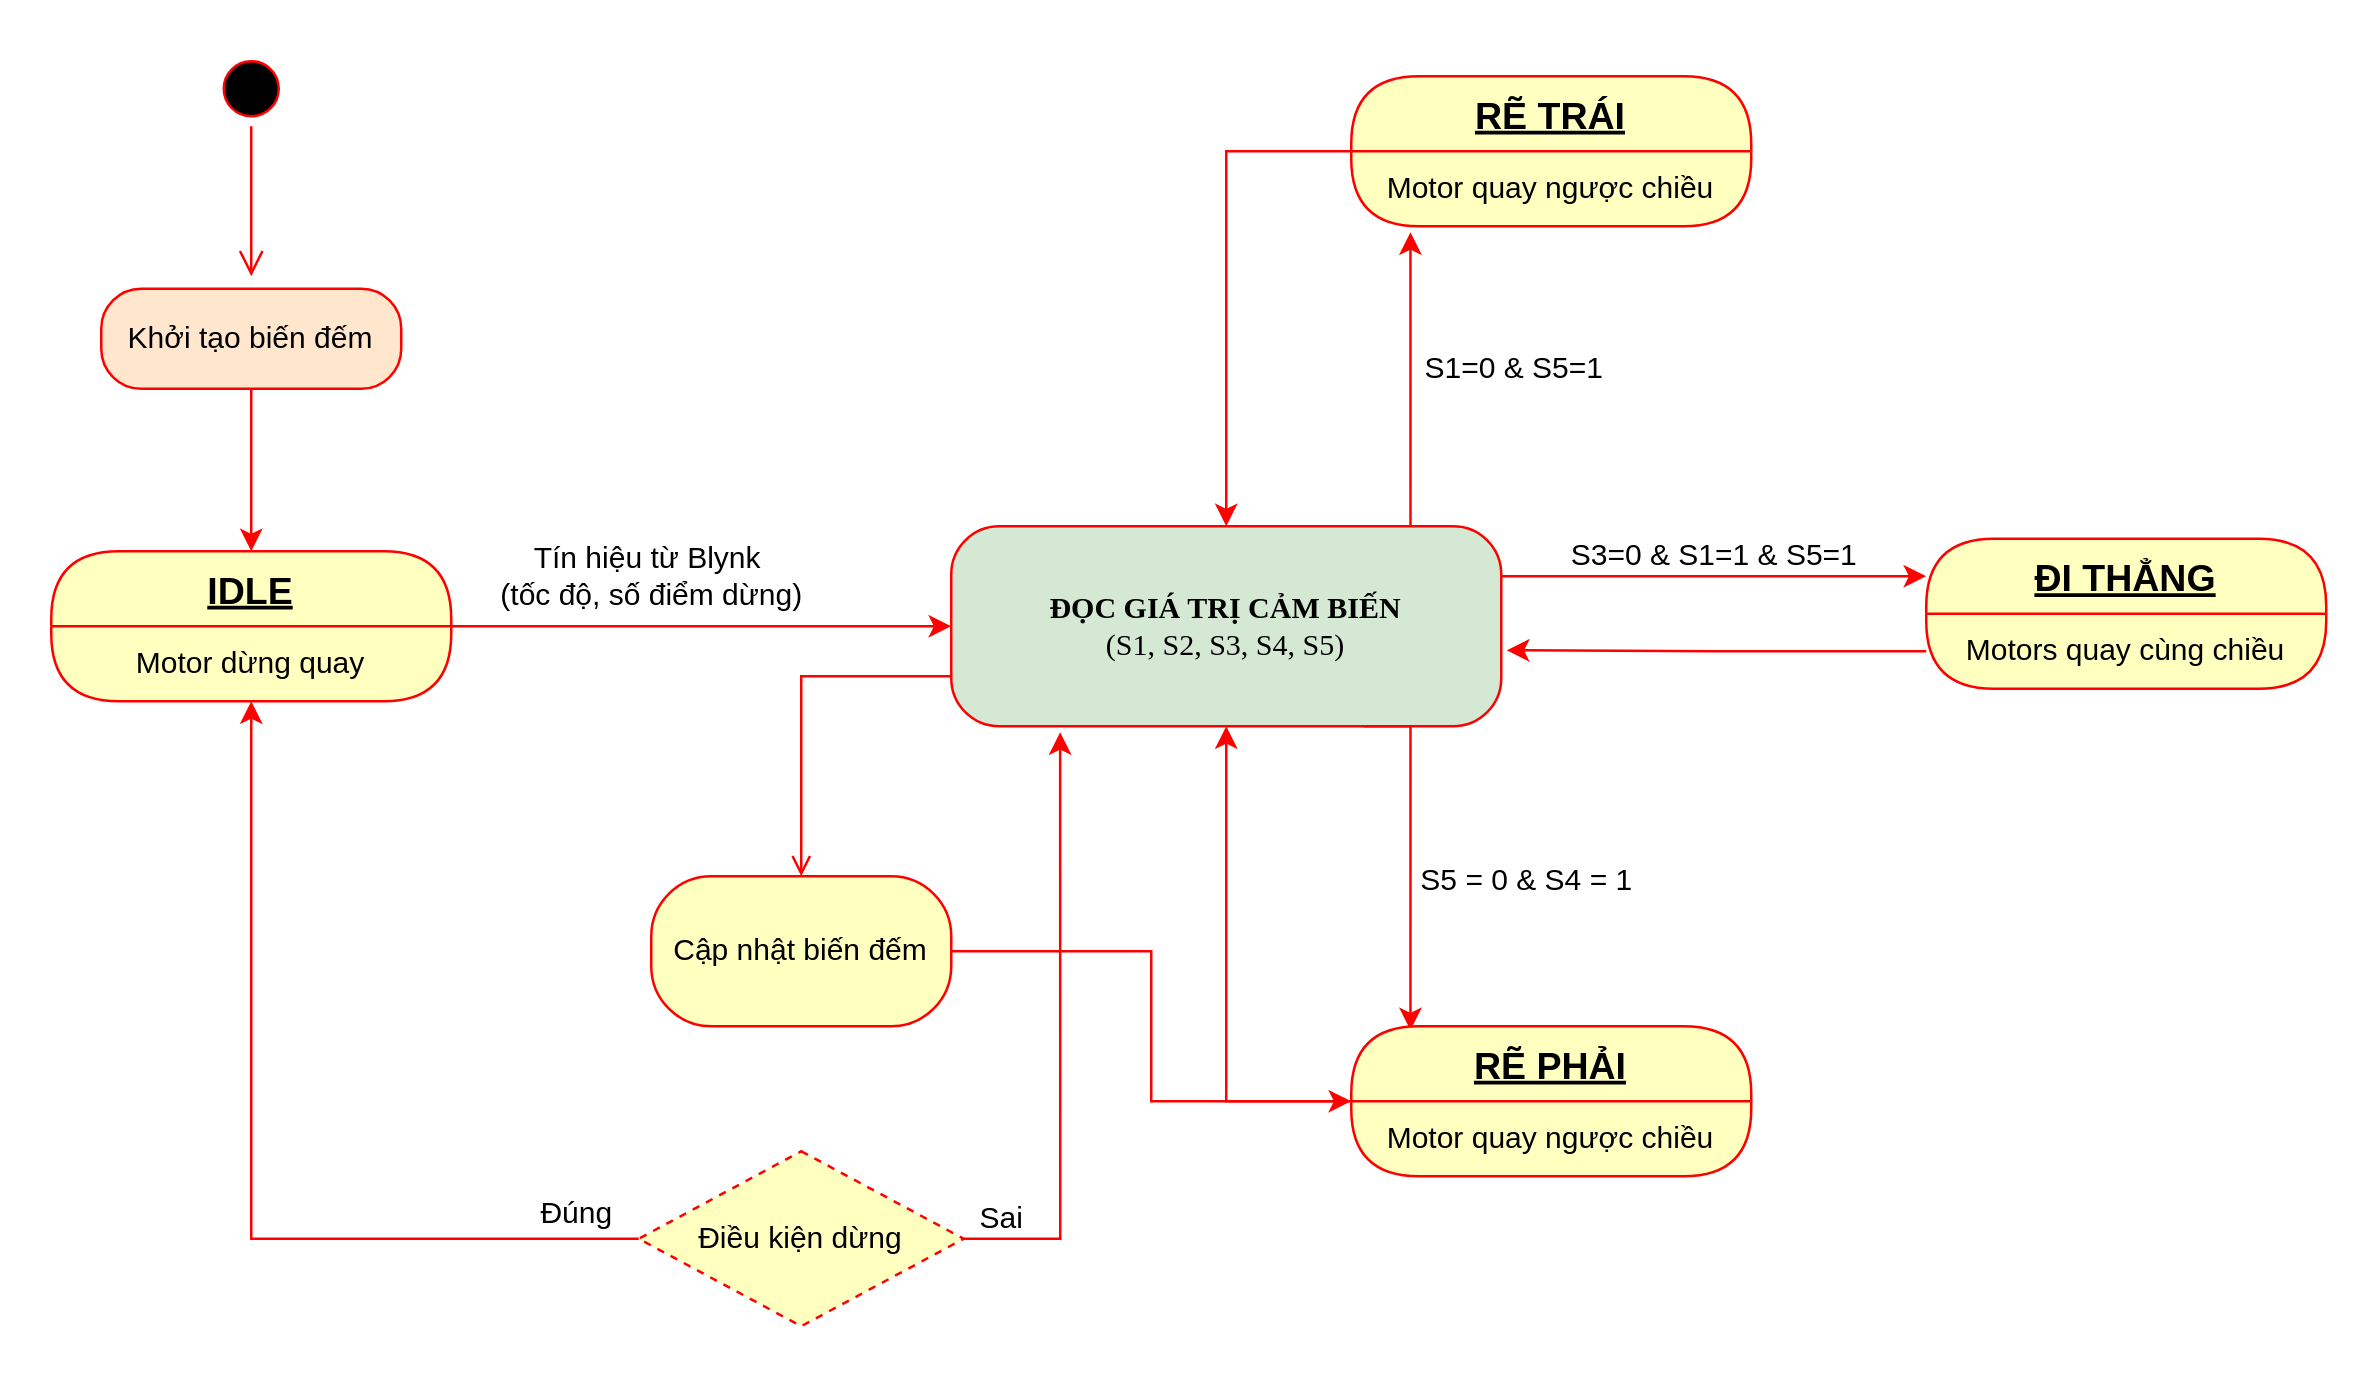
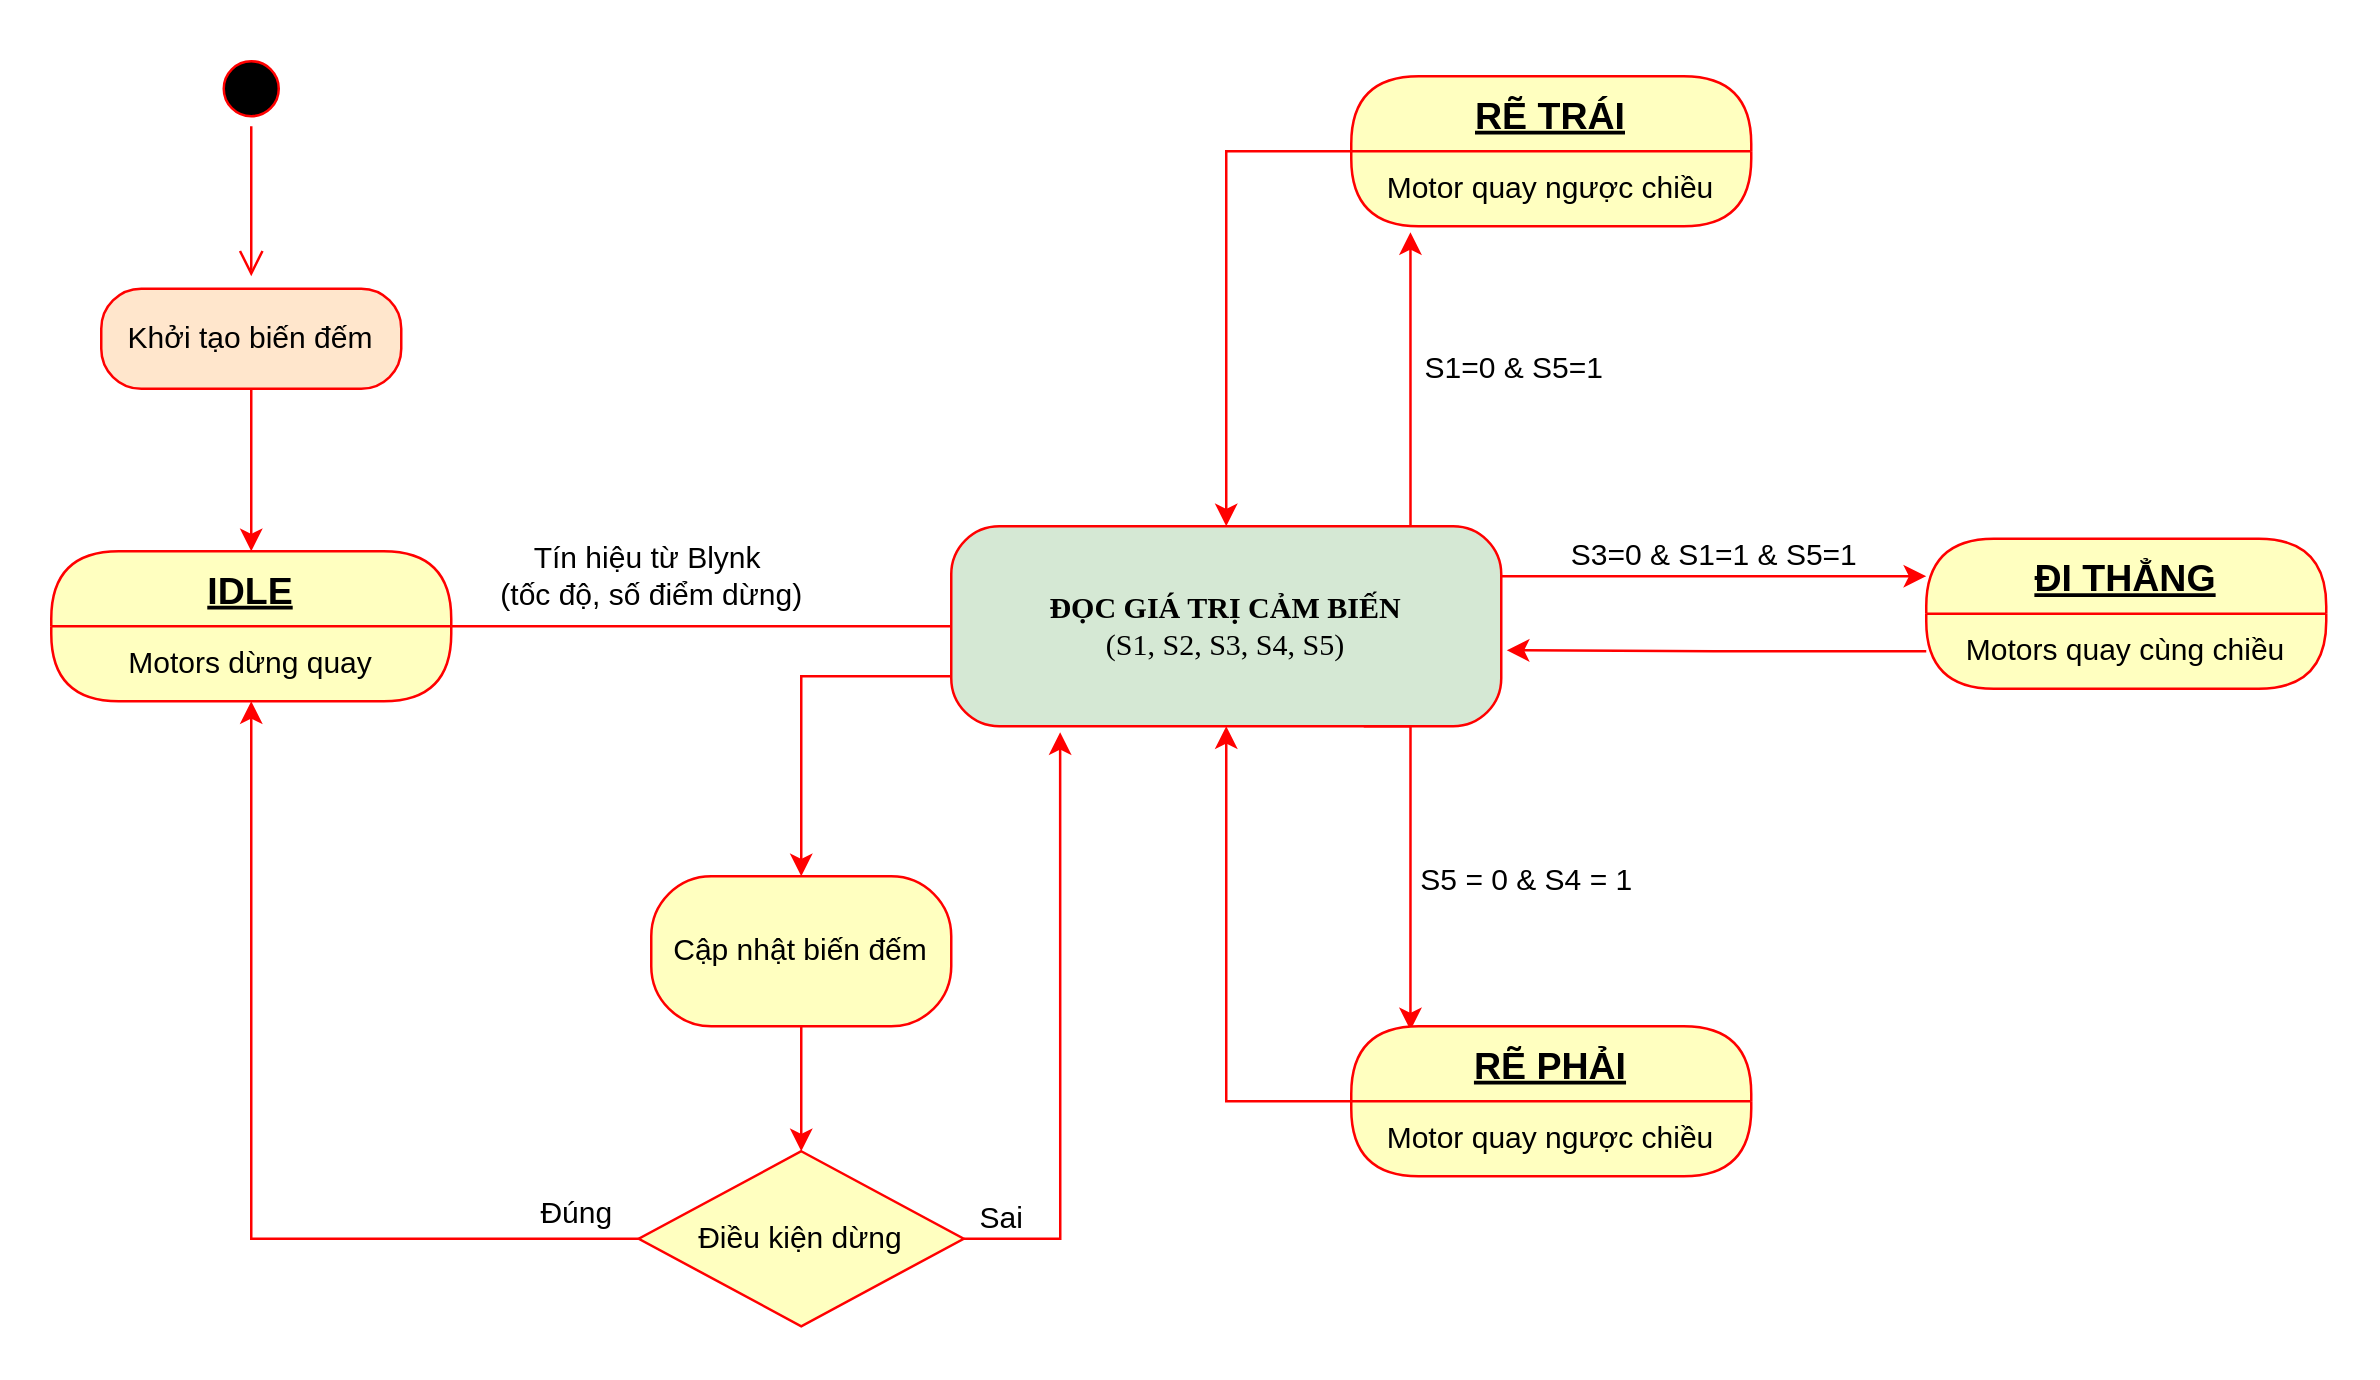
(933, 626) -> (940, 626)
(251, 664) -> (251, 664)
(801, 862) -> (801, 858)
(1151, 1017) -> (801, 1080)
(801, 1239) -> (801, 1239)
